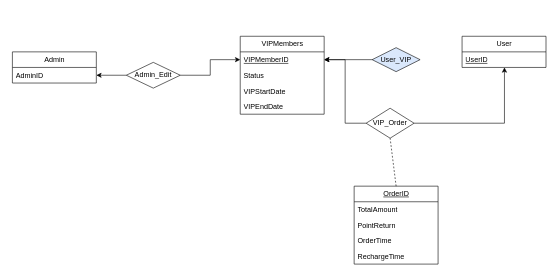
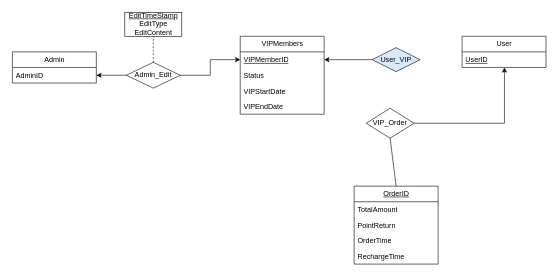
none -> (153, 24)
none -> (153, 49)
(345, 103) -> none
(393, 161) -> (393, 161)
